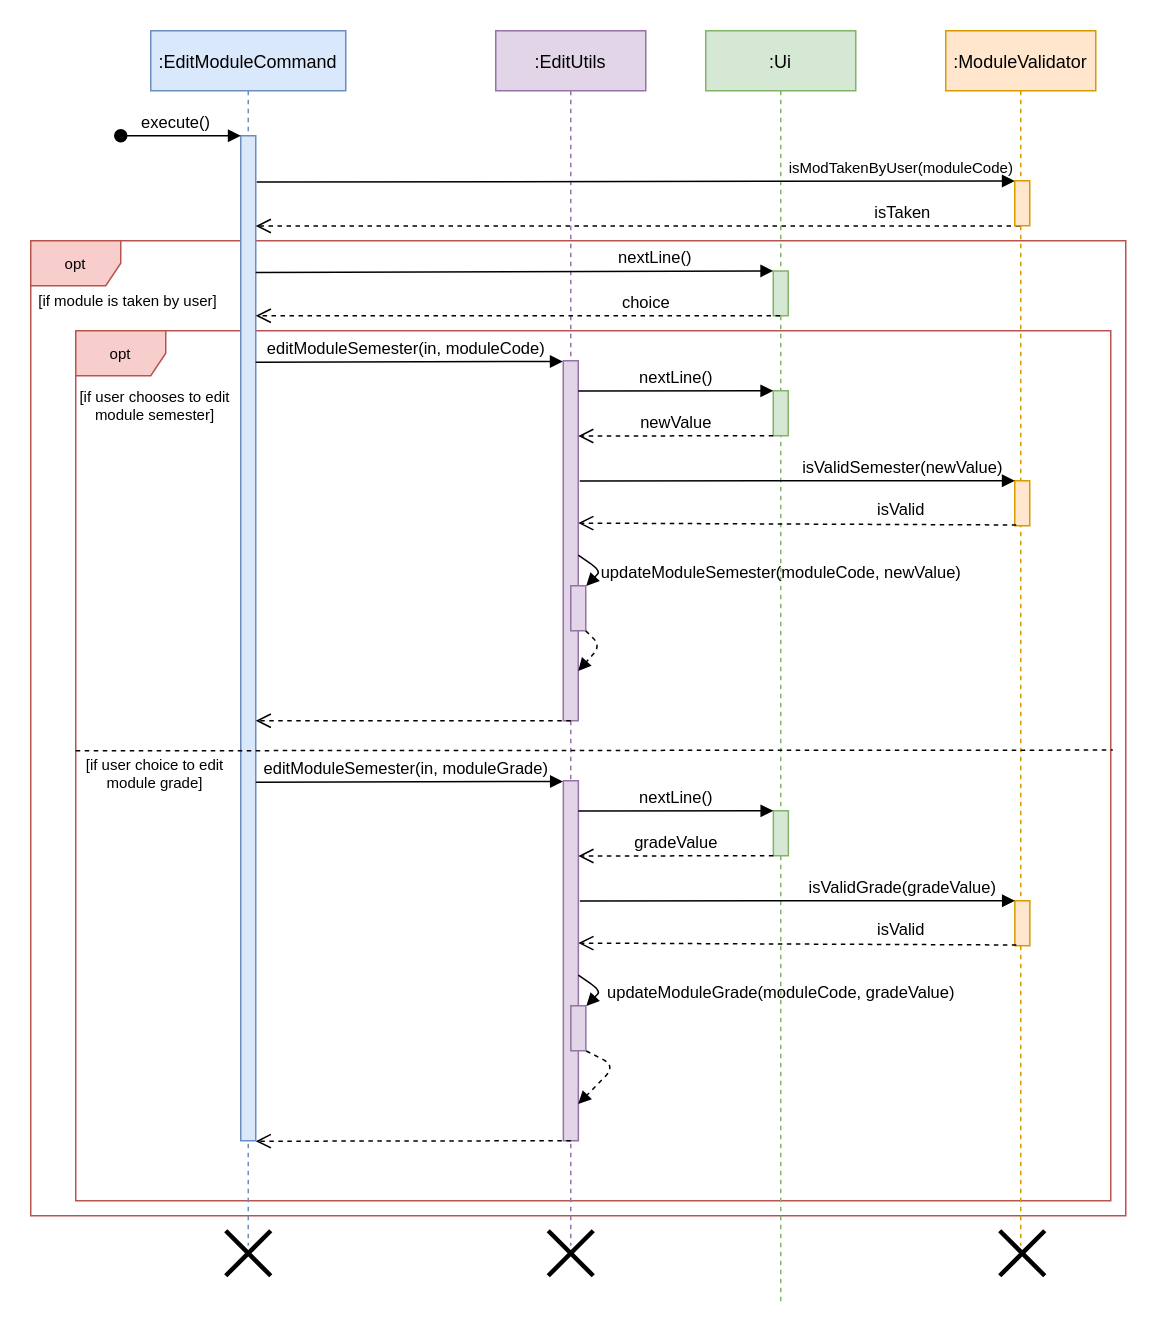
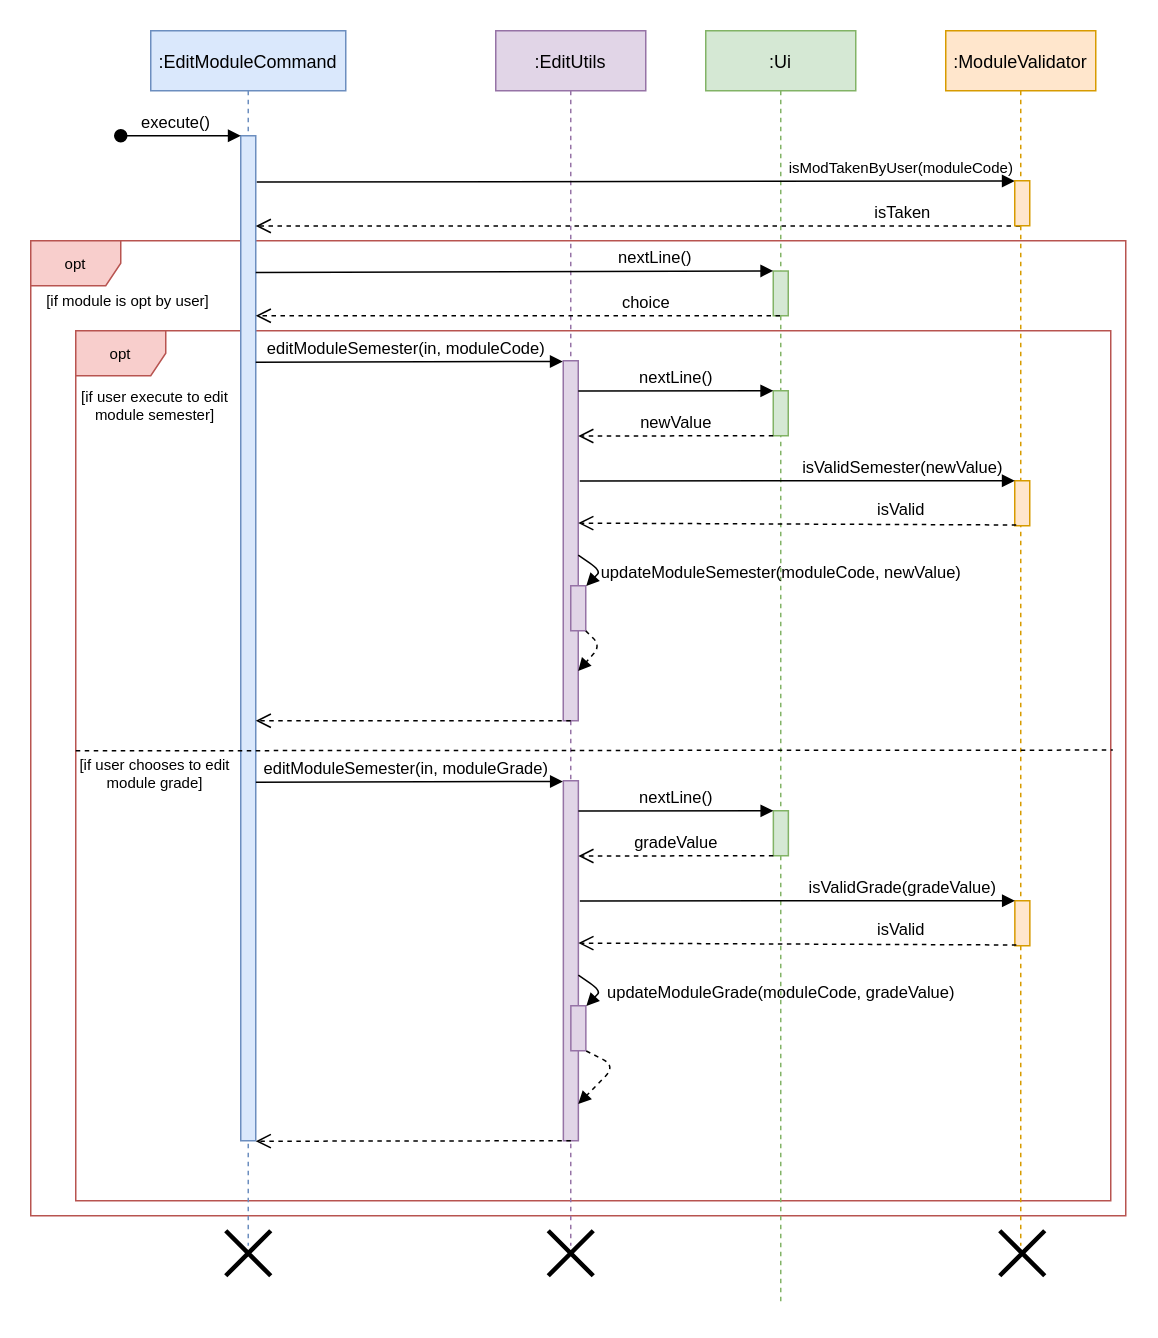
(128, 301) -> (128, 301)
(155, 406) -> (155, 406)
(155, 773) -> (155, 773)
